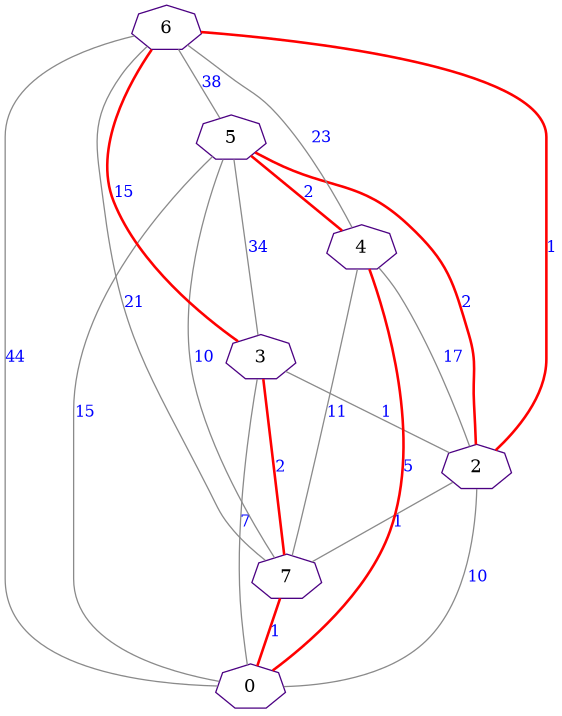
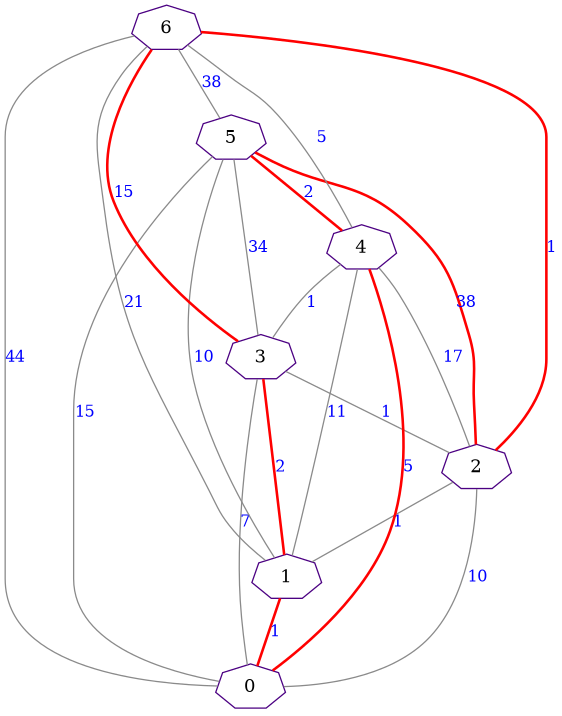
(322, 138) -> (322, 138)
none -> (303, 298)
(466, 303) -> (466, 303)
(287, 577) -> (287, 577)
